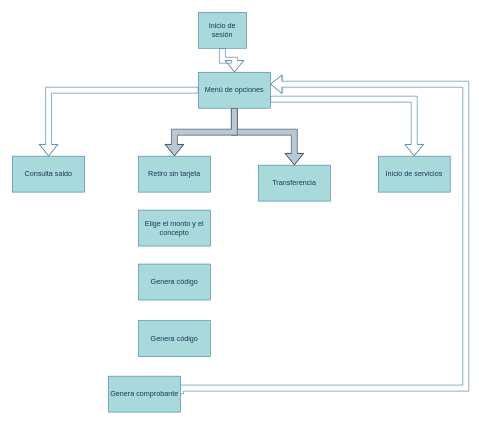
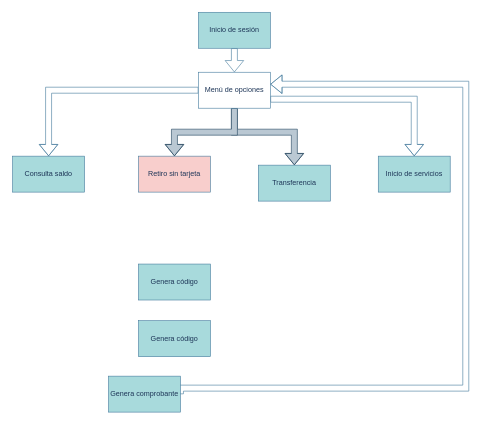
(222, 30) -> (234, 30)
(234, 90) -> (234, 90)
(174, 174) -> (174, 174)
(174, 228) -> none
